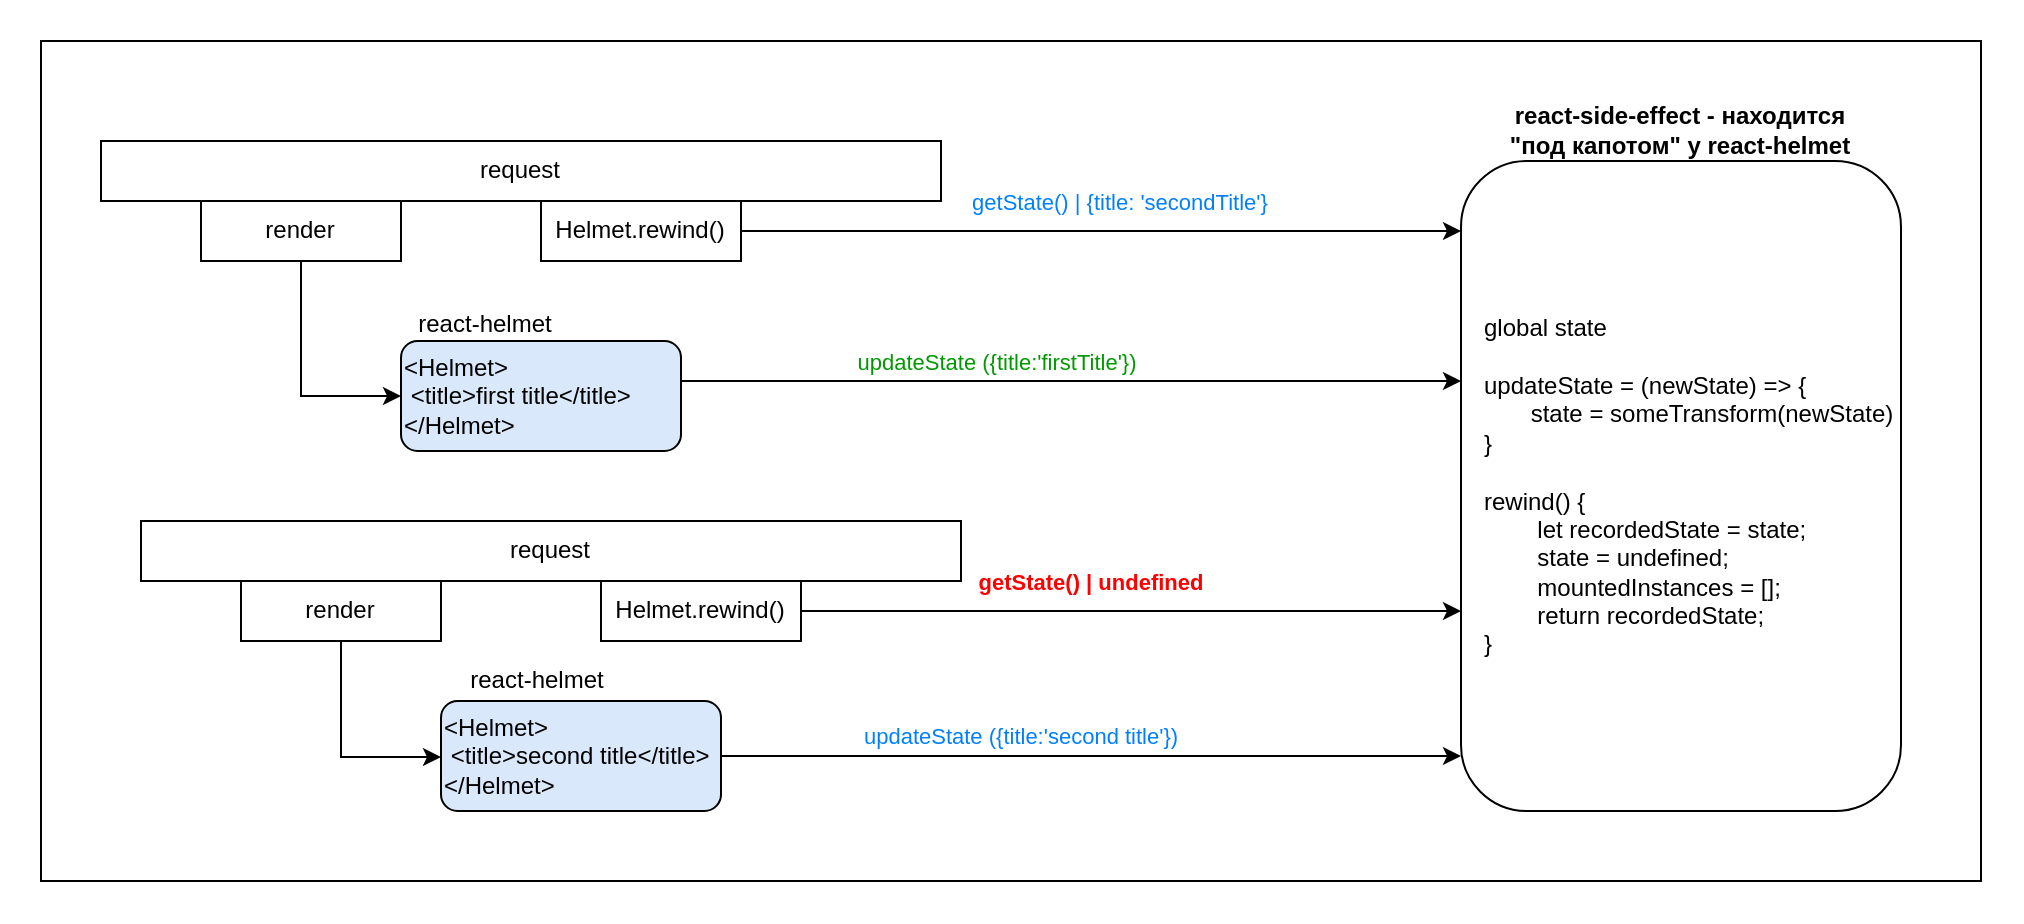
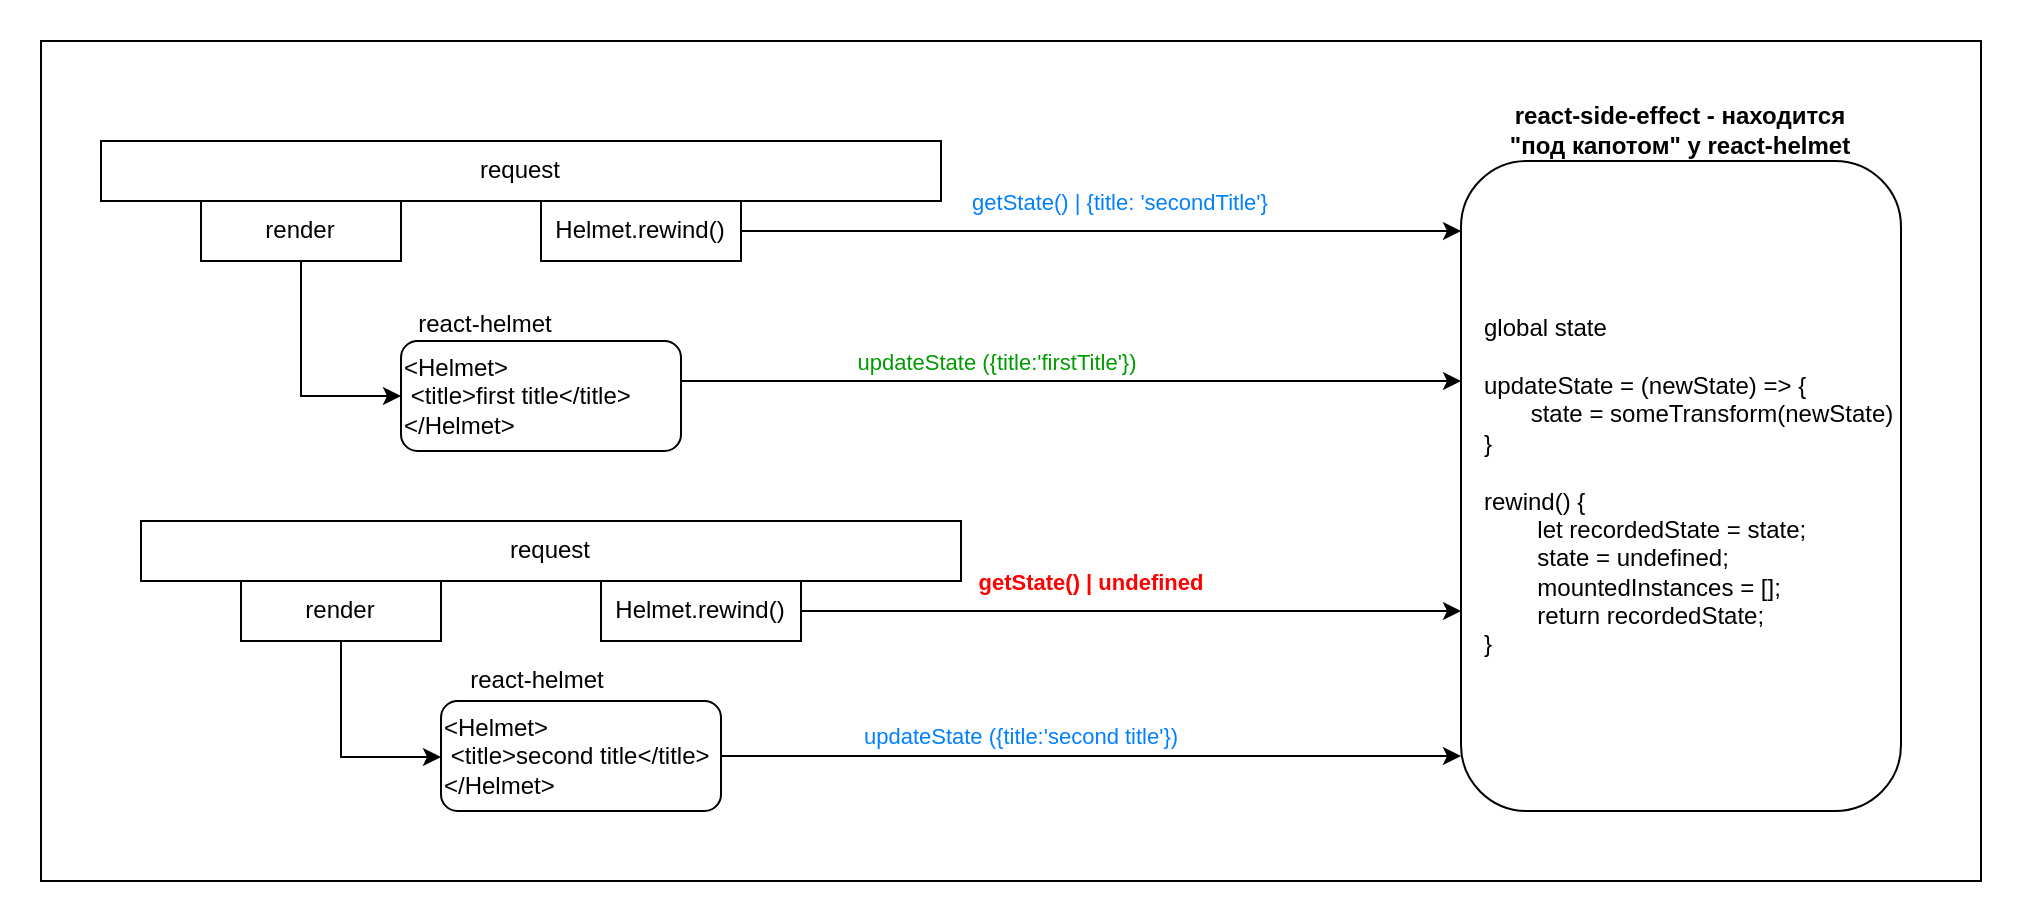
(541, 396) -> (541, 396)
(581, 756) -> (581, 756)
